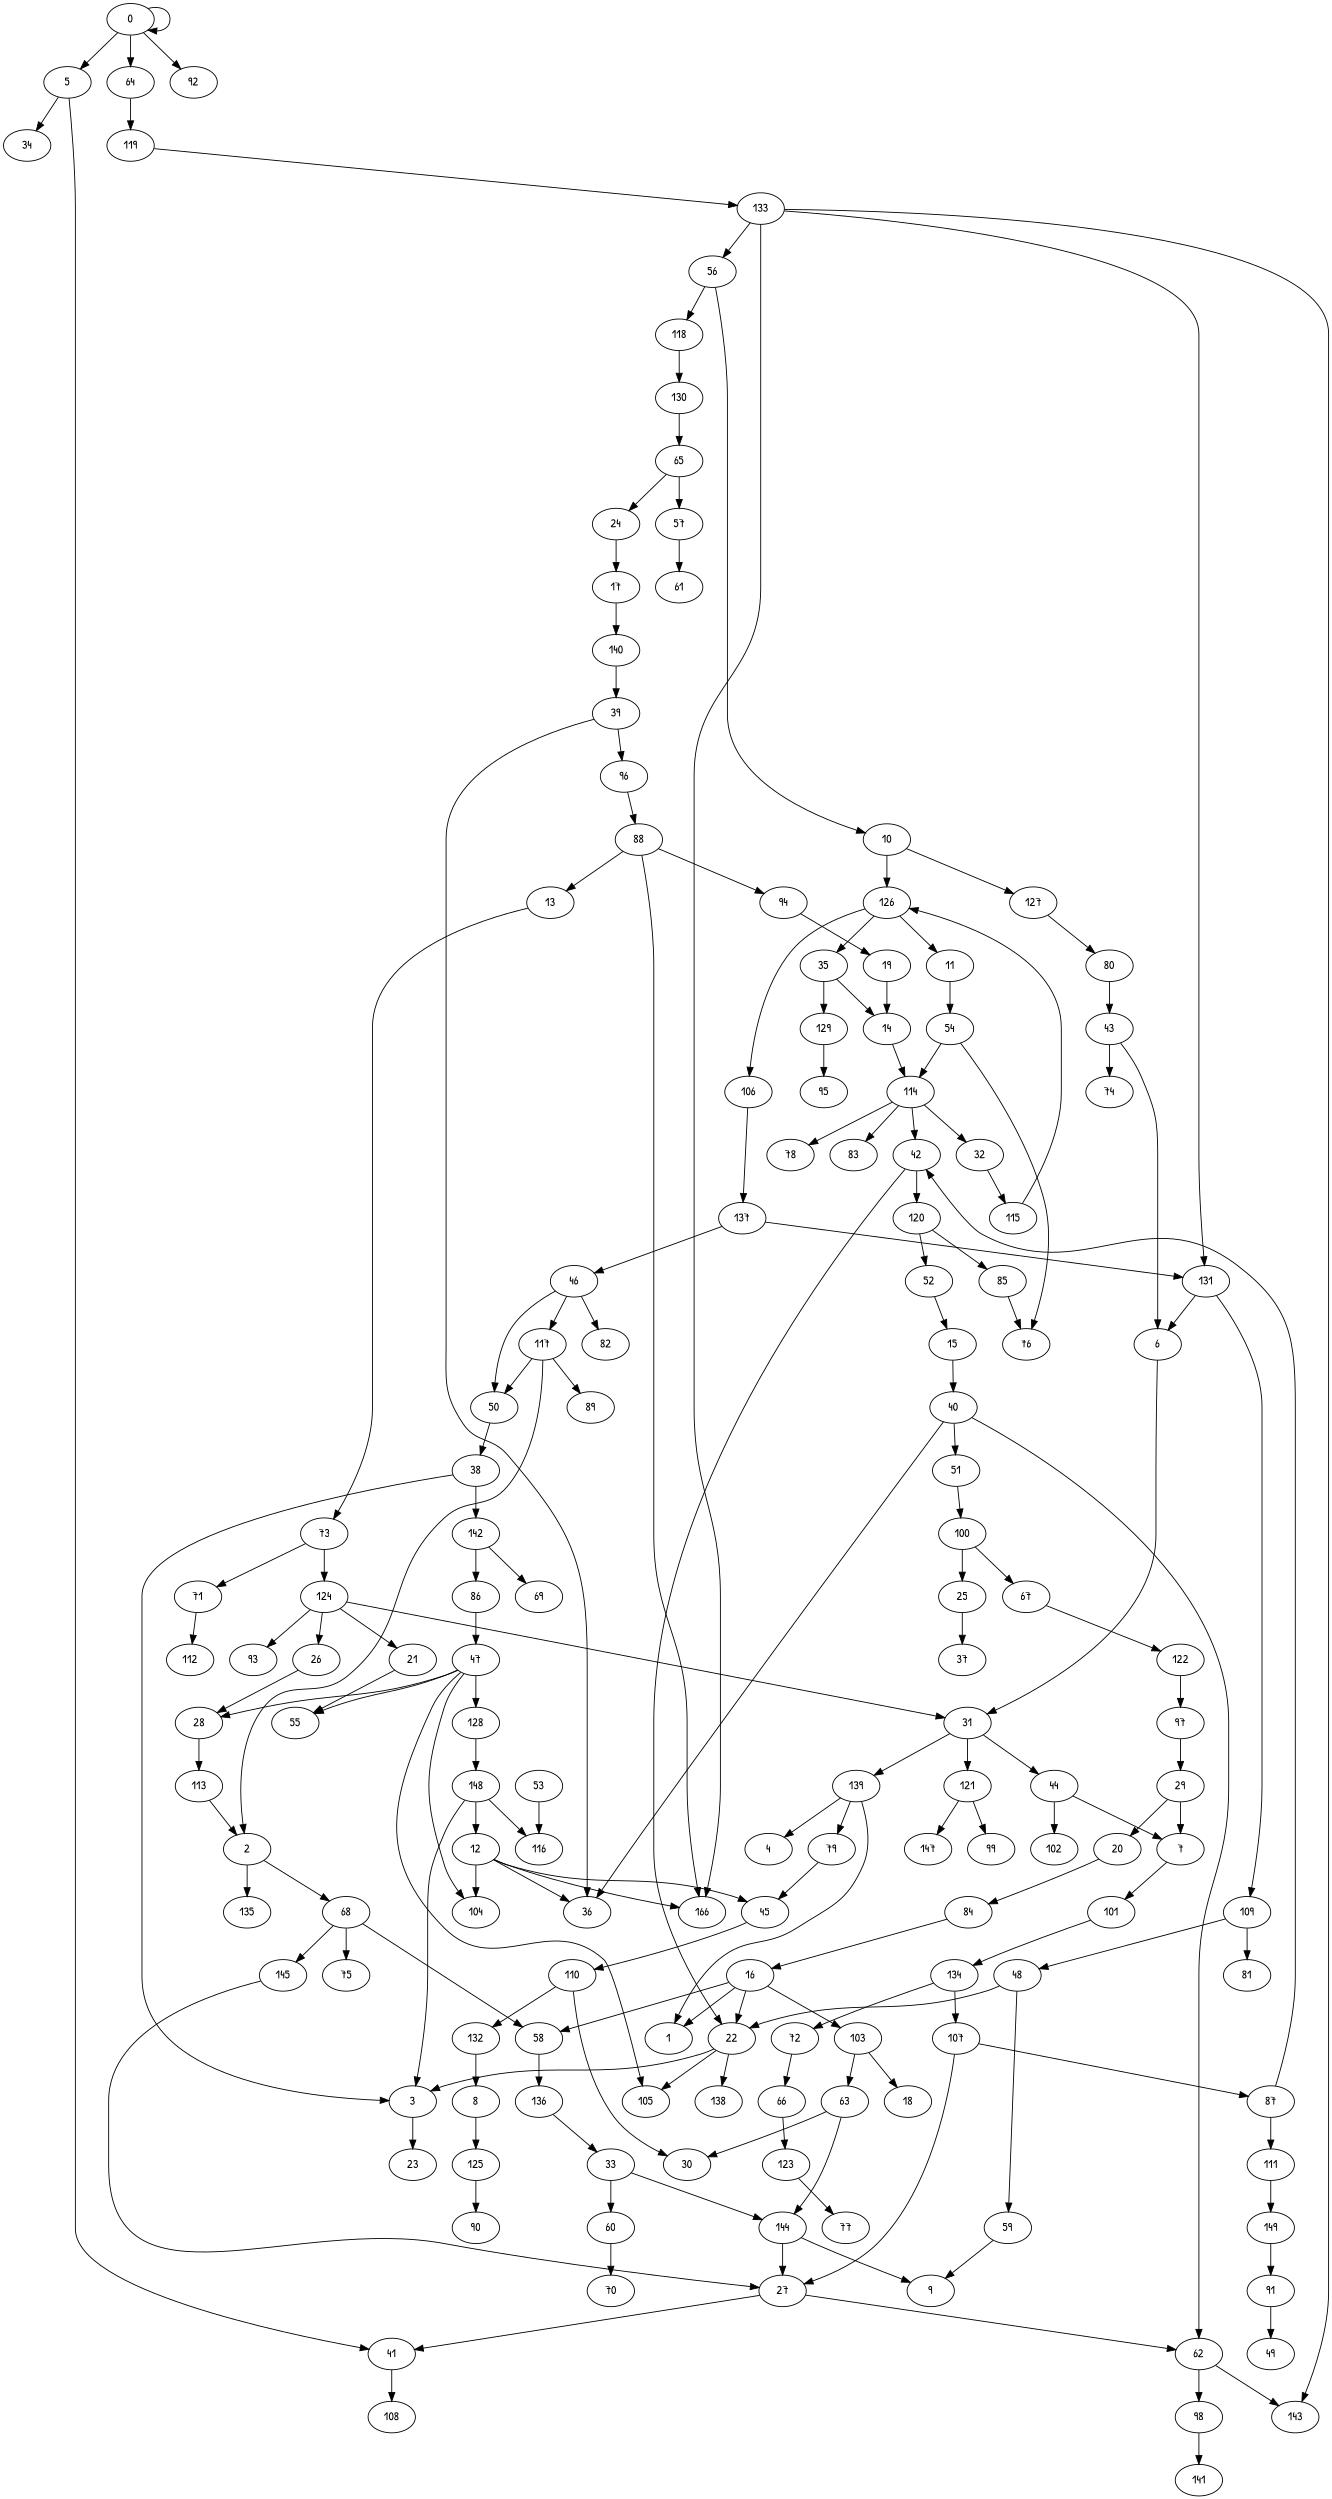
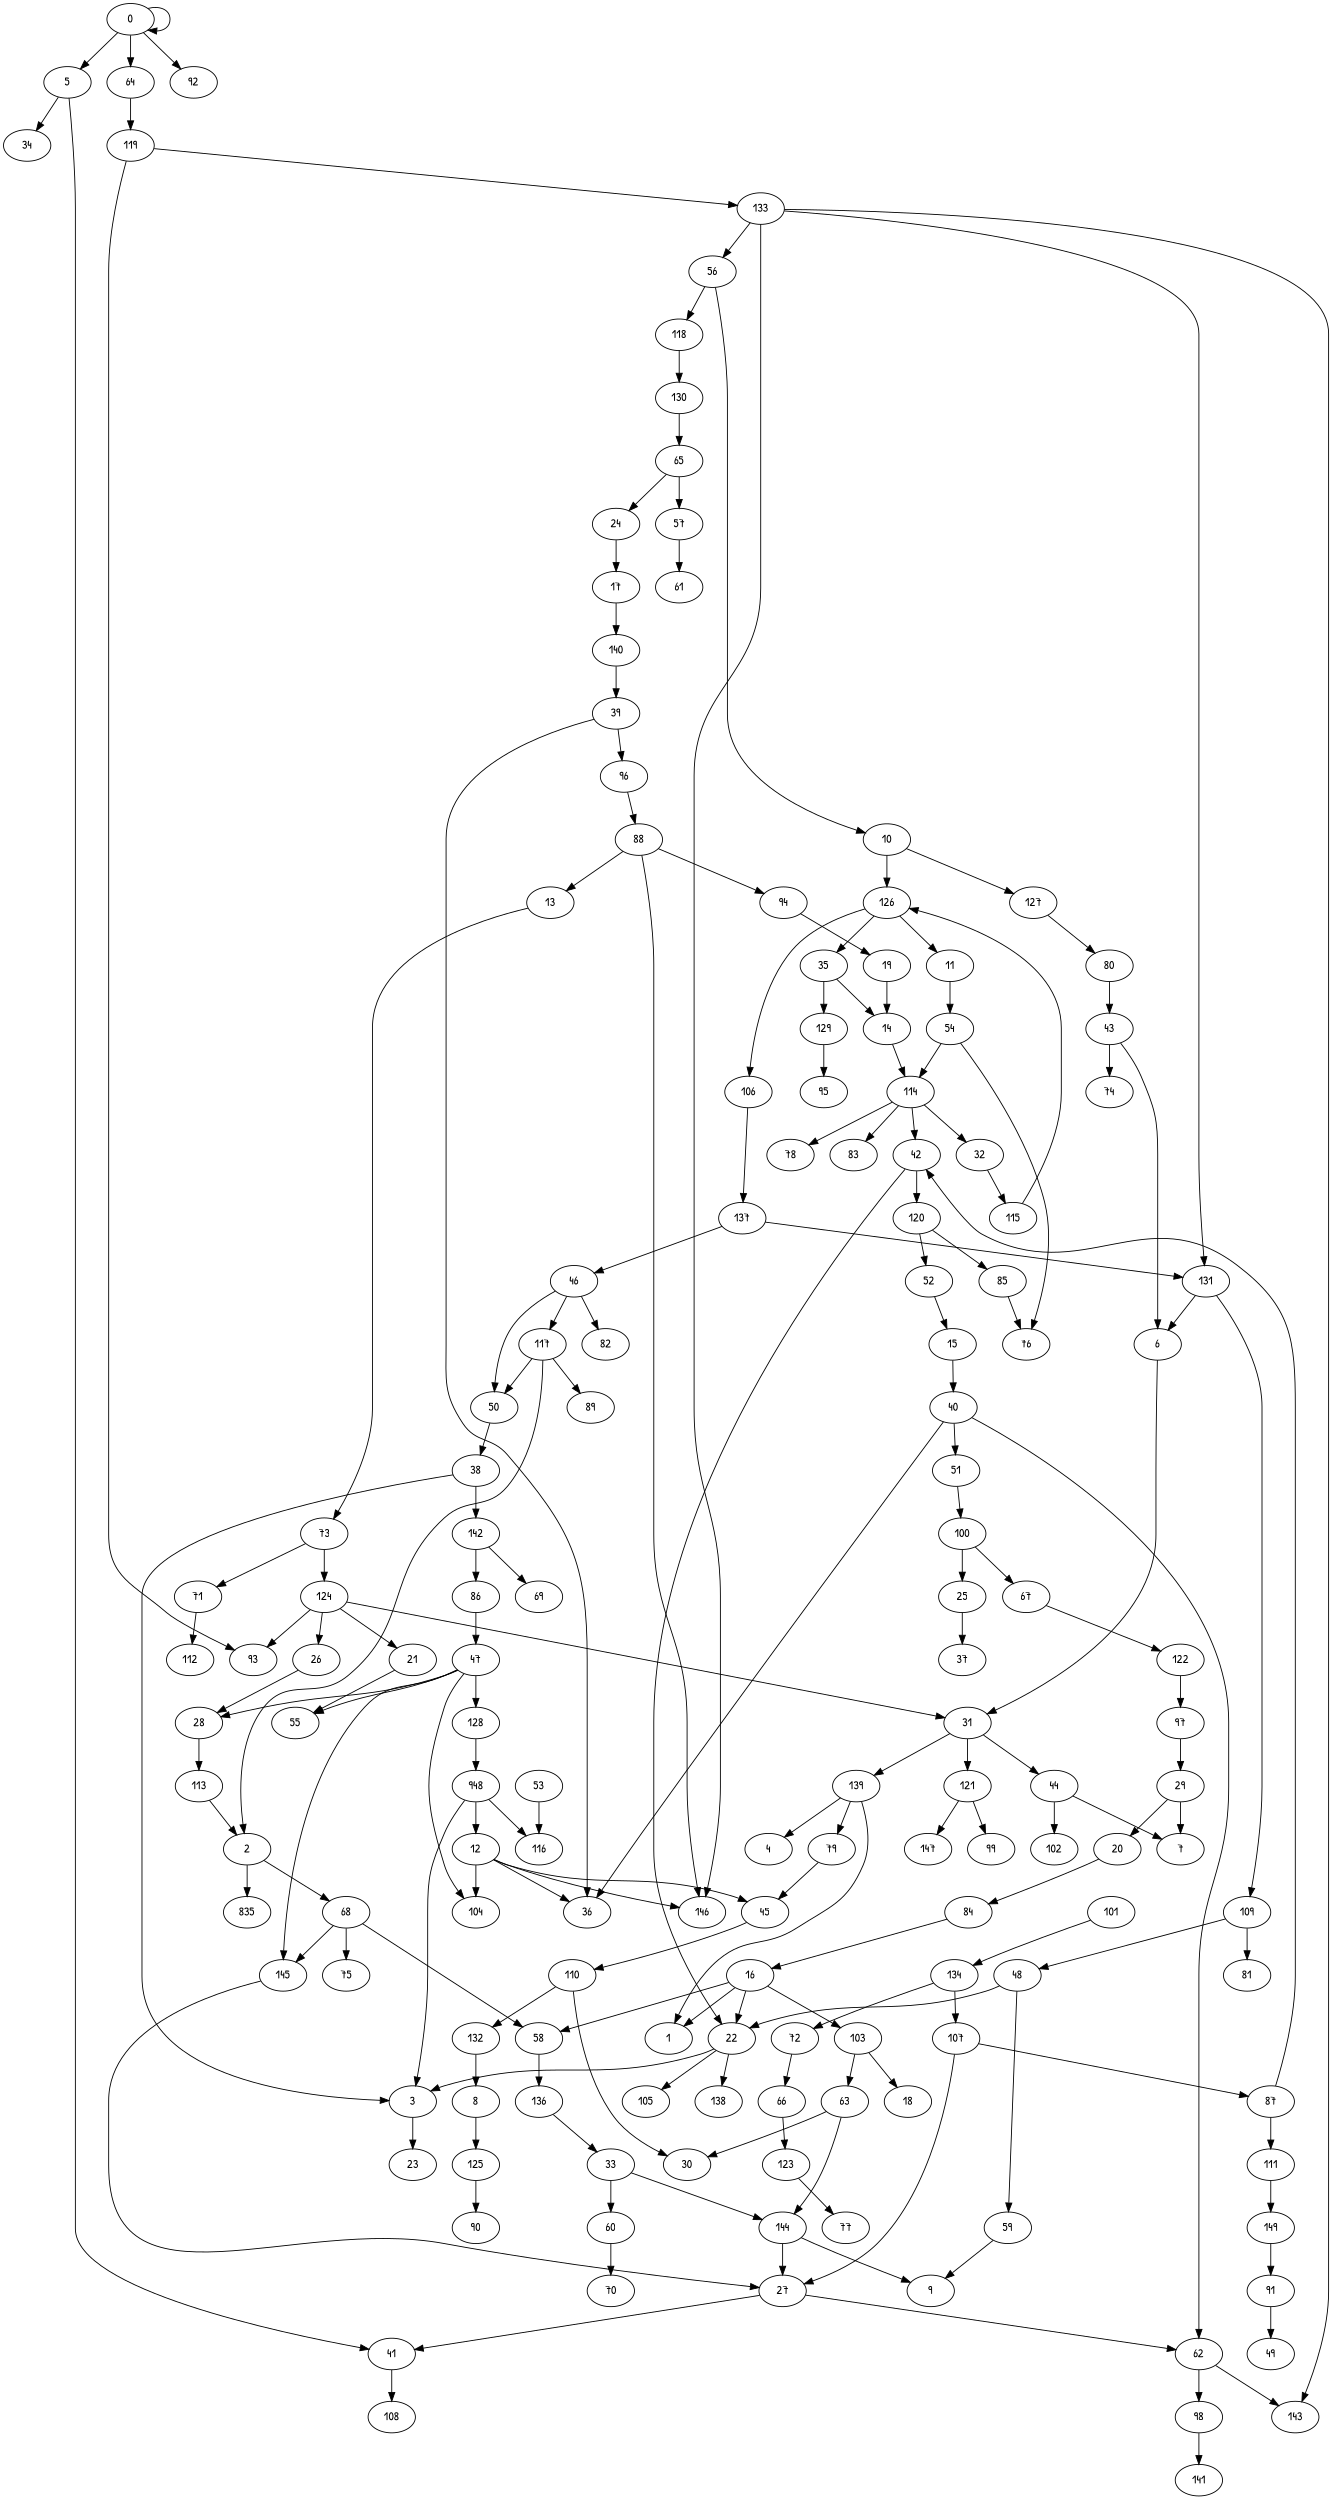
none -> (109, 933)
(476, 1786) -> (476, 1786)
(1149, 1878) -> none
(247, 1912) -> (247, 1912)
(702, 1912) -> (702, 1912)
(447, 1930) -> (322, 1774)
